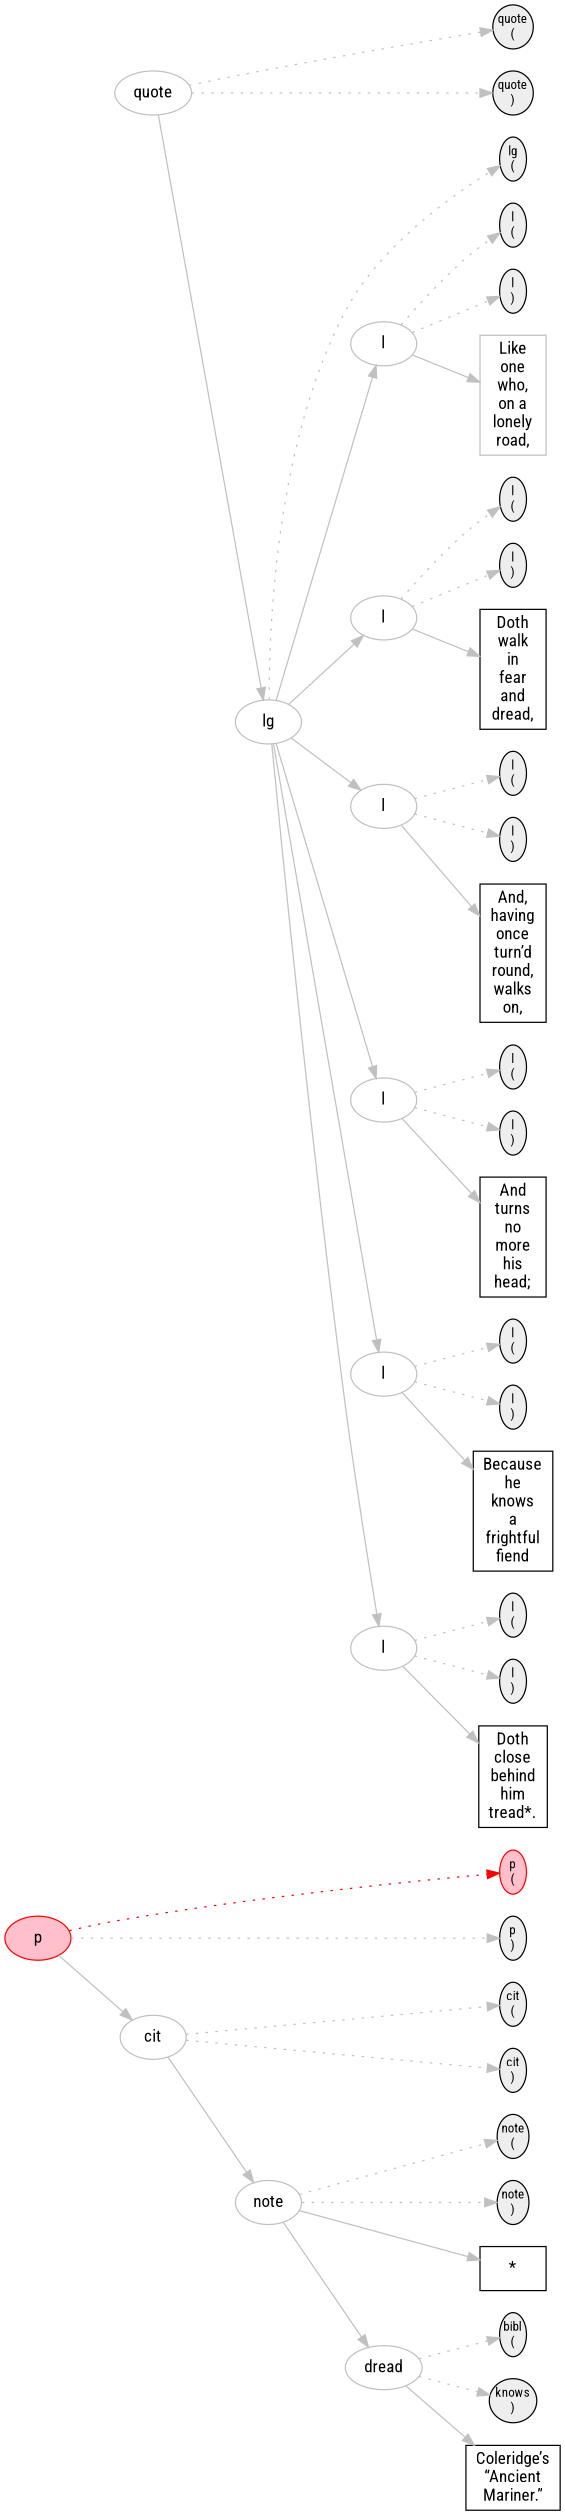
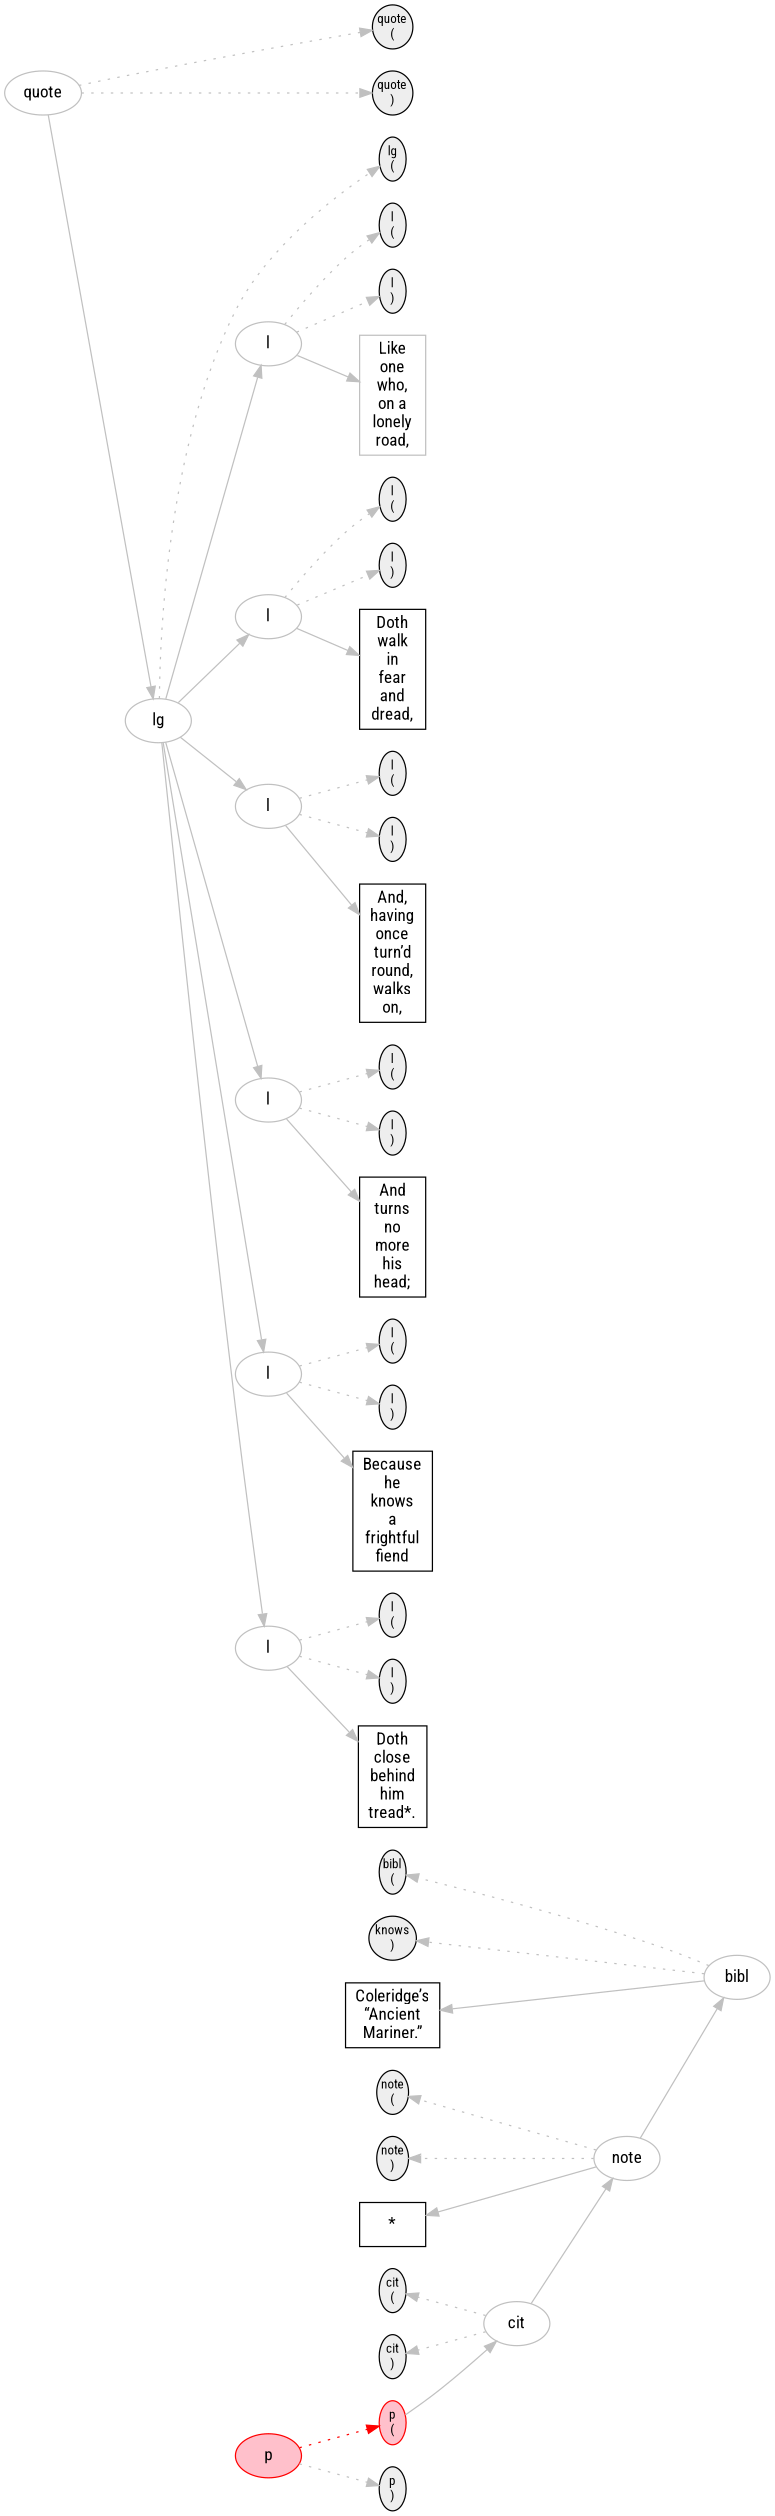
(91, 1984) -> (447, 2384)
(384, 2368) -> (737, 1977)
